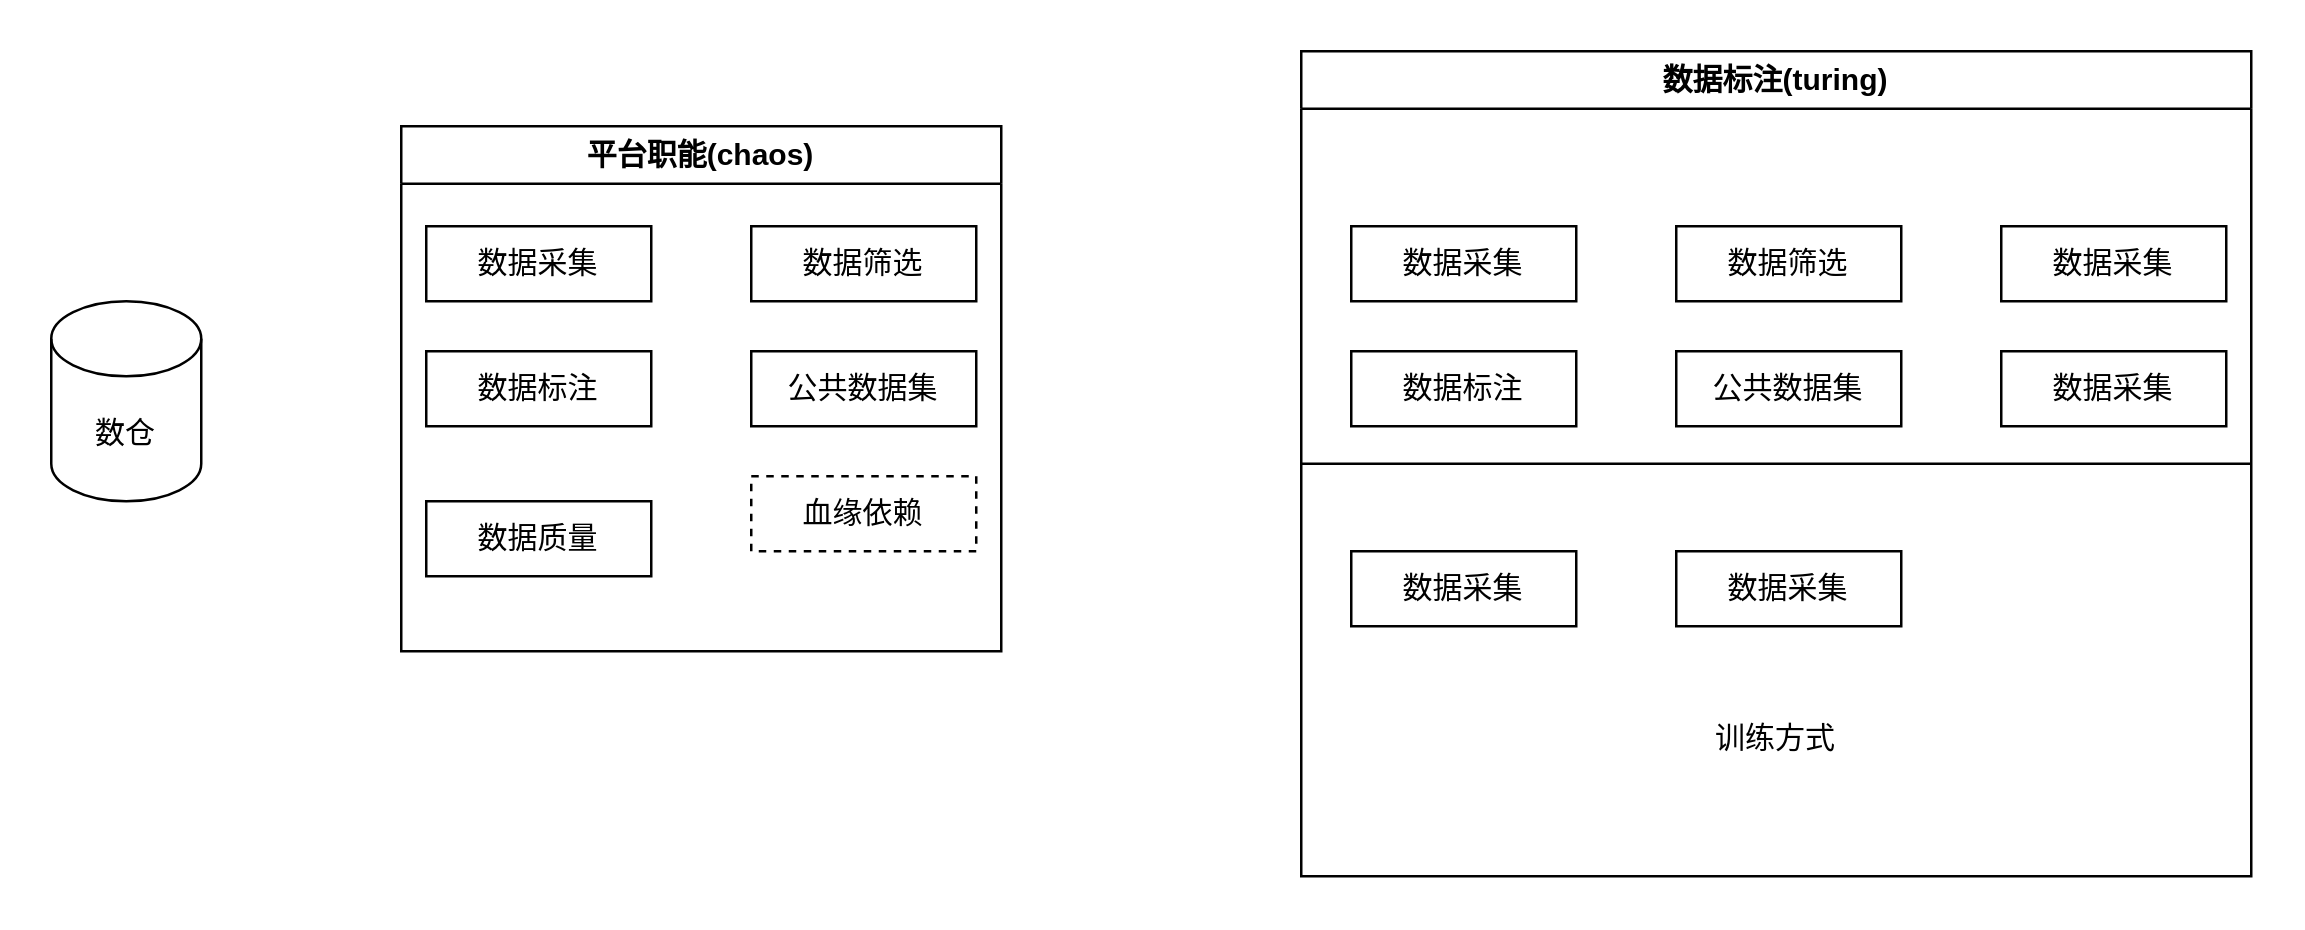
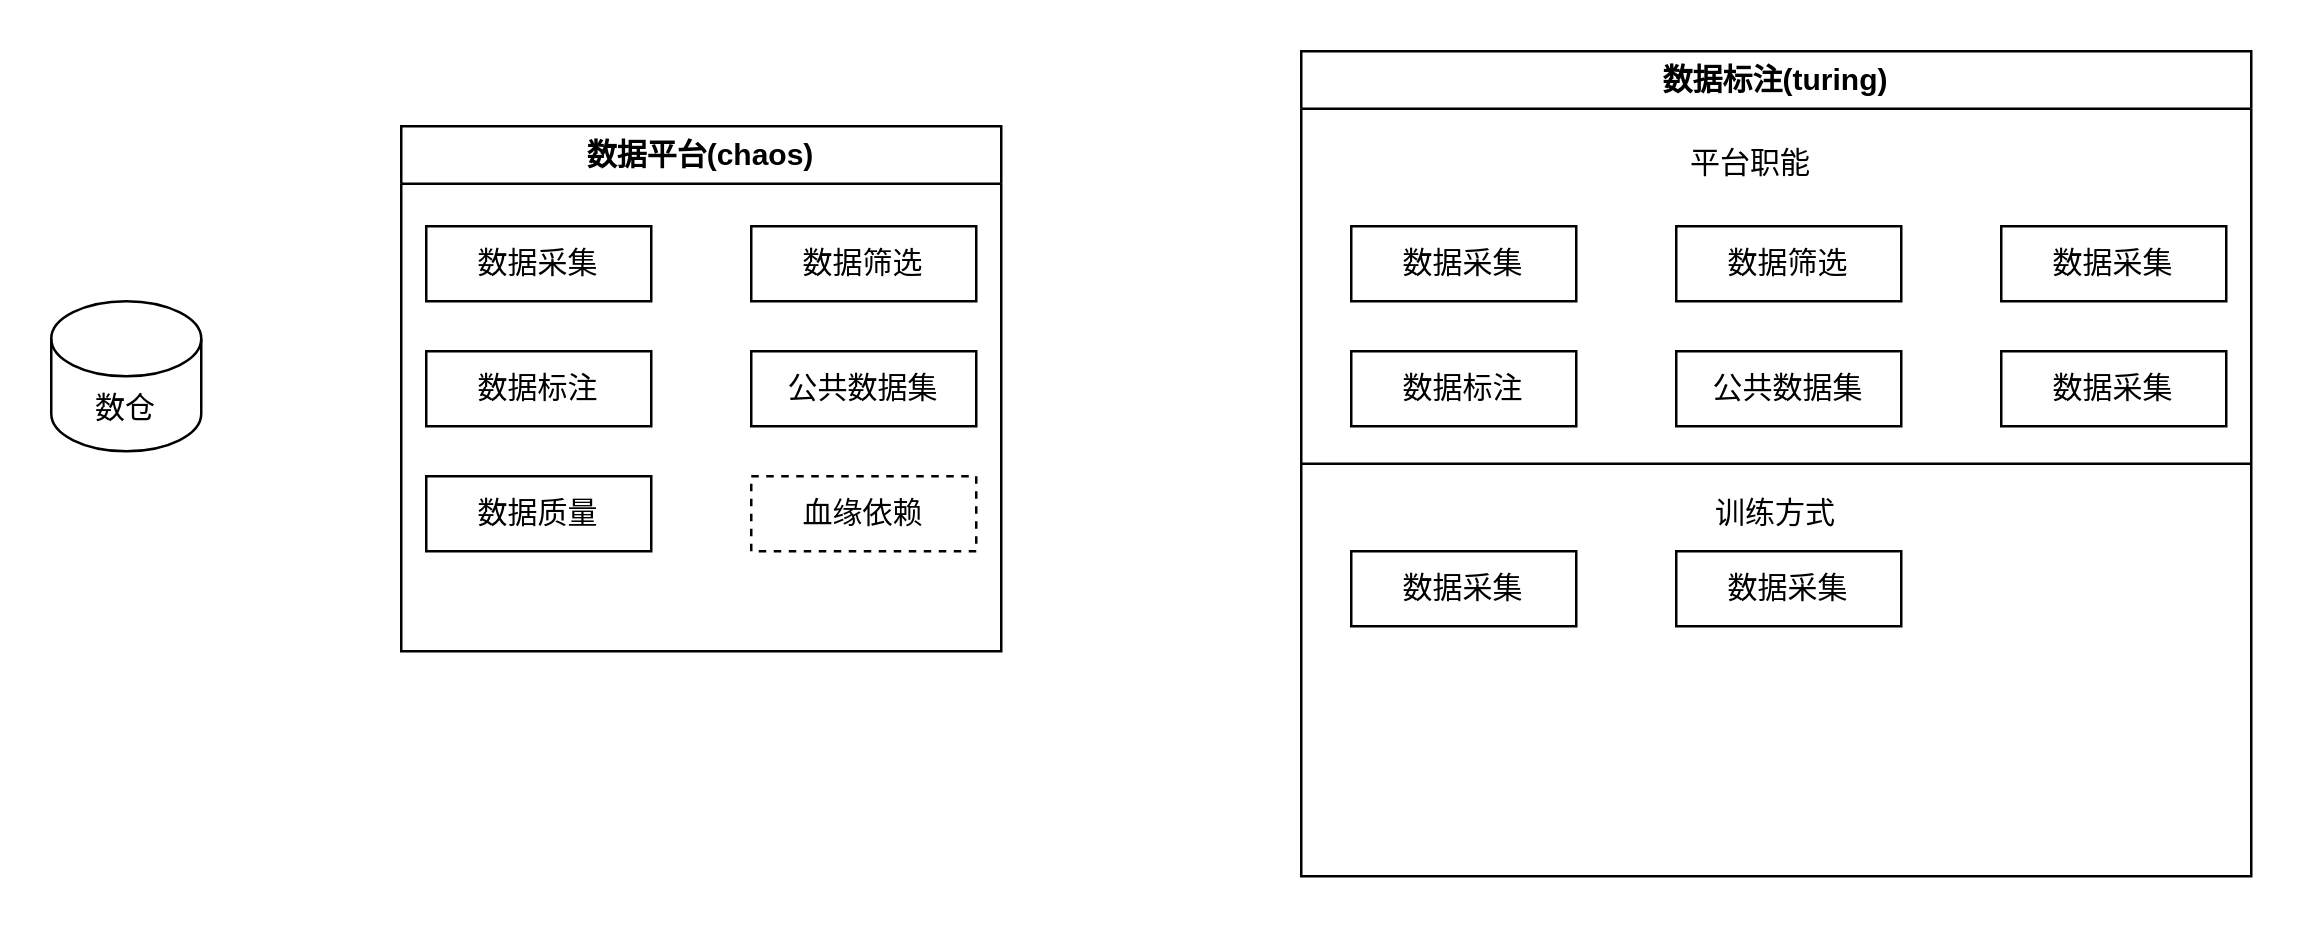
(701, 156) -> (701, 156)
none -> (1751, 164)
(126, 401) -> (126, 376)
(539, 539) -> (539, 514)
(1776, 739) -> (1776, 514)
